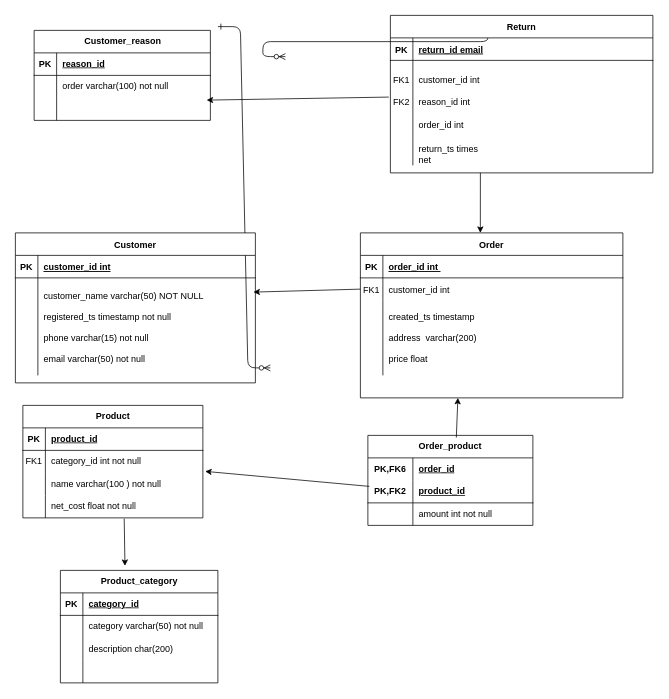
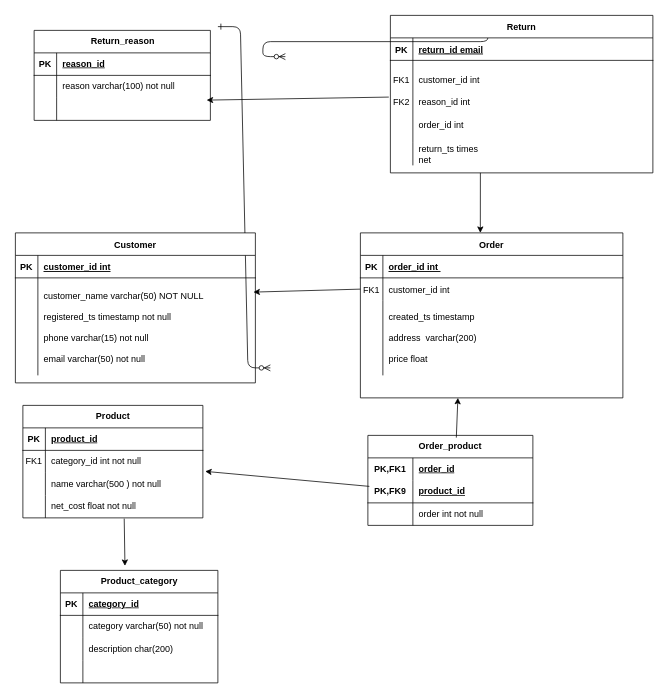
(123, 42) -> (123, 42)
(125, 87) -> (127, 87)
(390, 469) -> (390, 469)
(112, 484) -> (112, 484)
(390, 492) -> (390, 492)
(460, 514) -> (457, 514)
